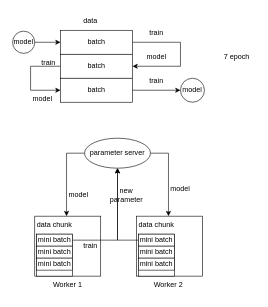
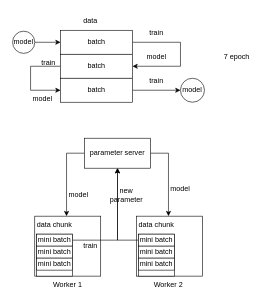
(117, 153) -> (117, 153)
